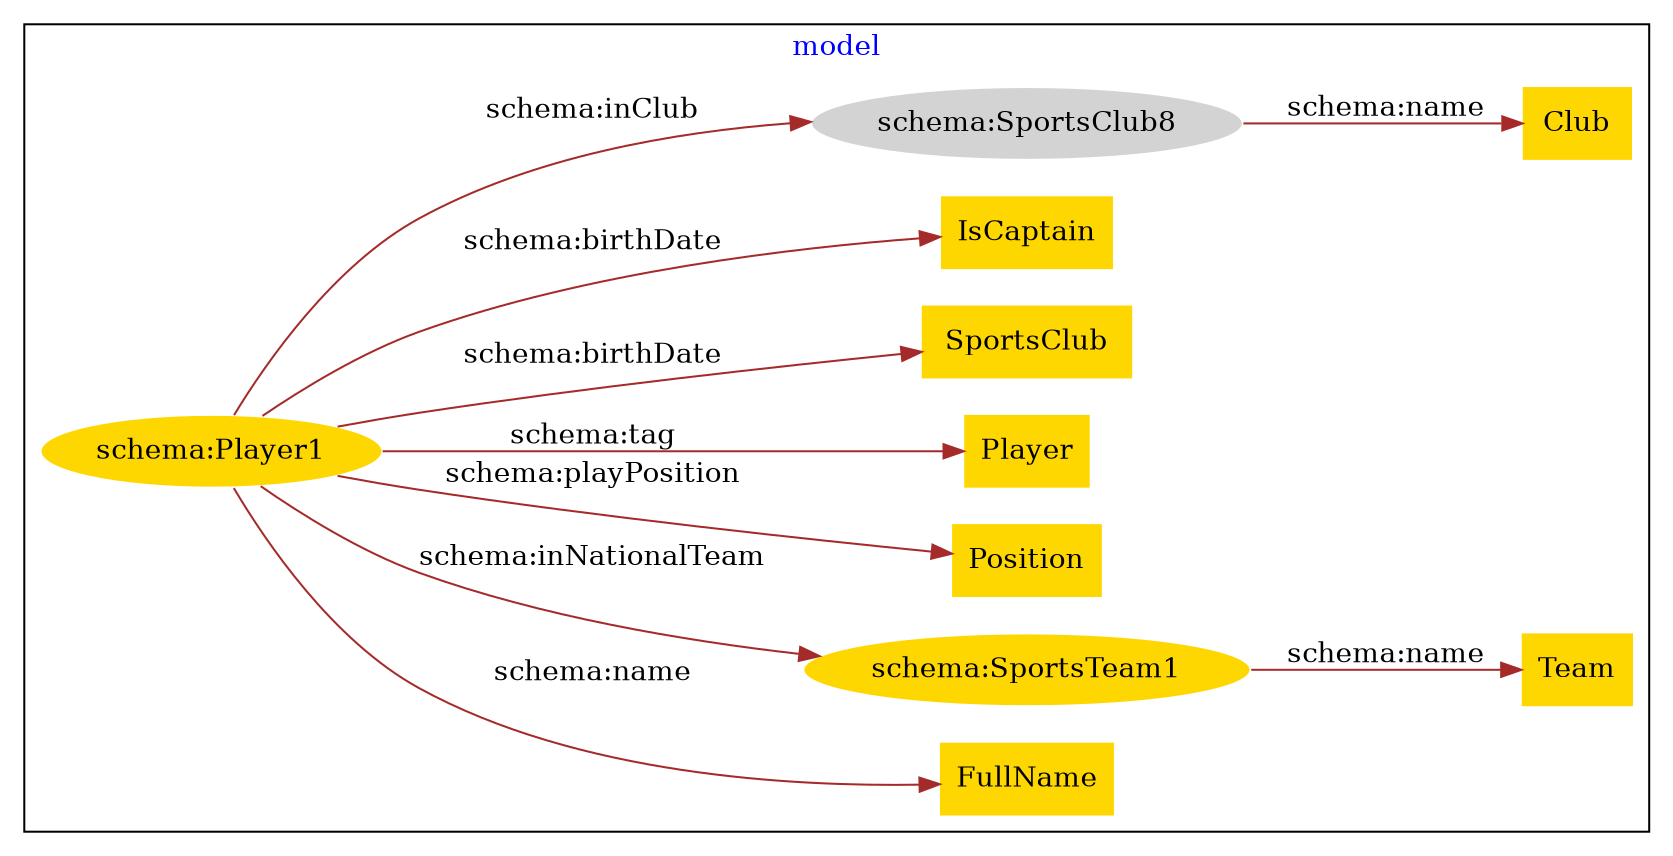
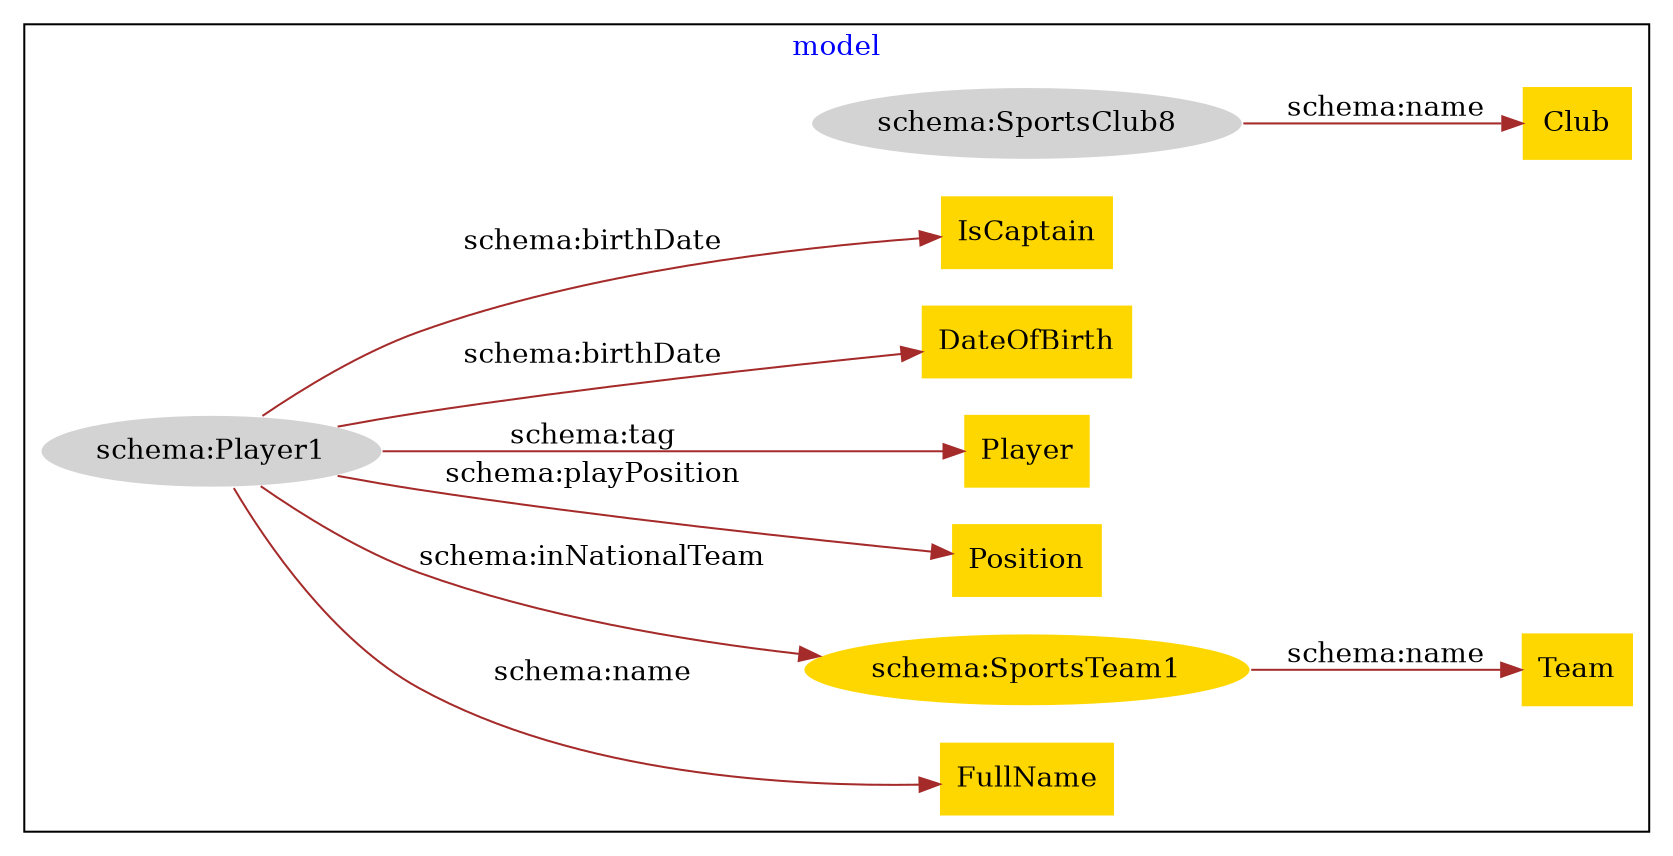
(470, 194) -> none
(1027, 342) -> (1027, 342)
(211, 451) -> (211, 451)
